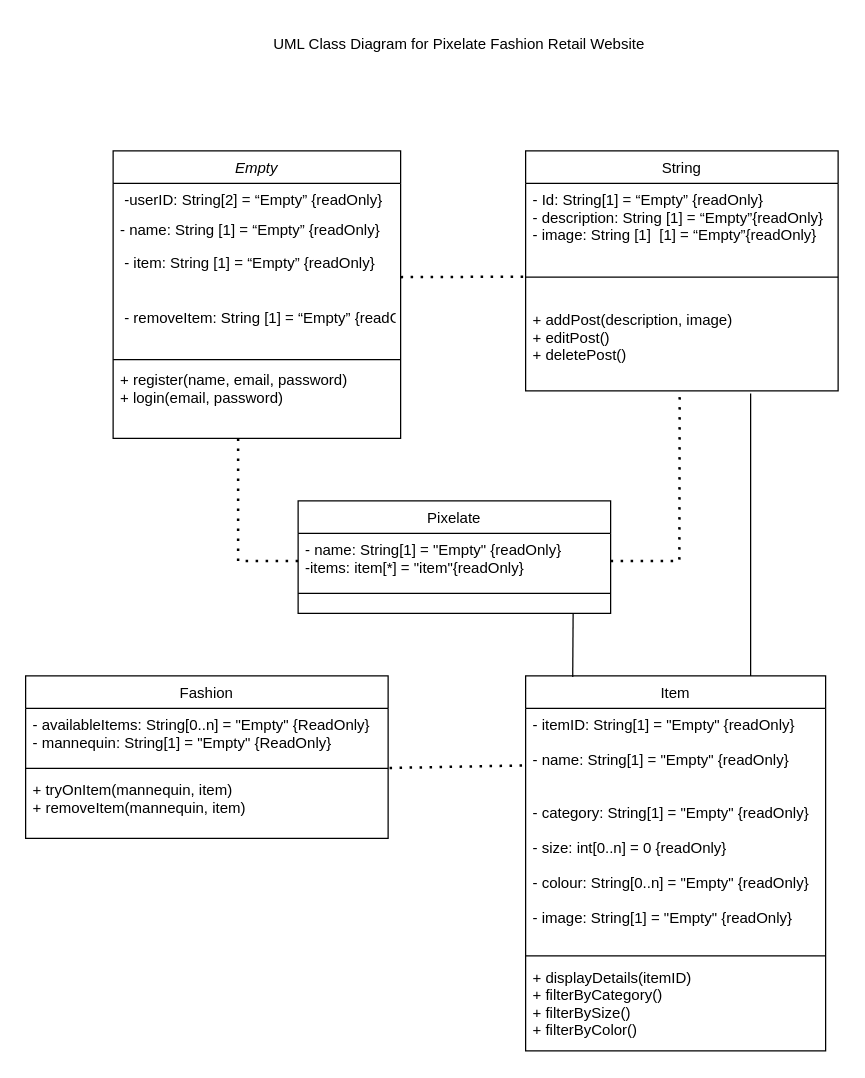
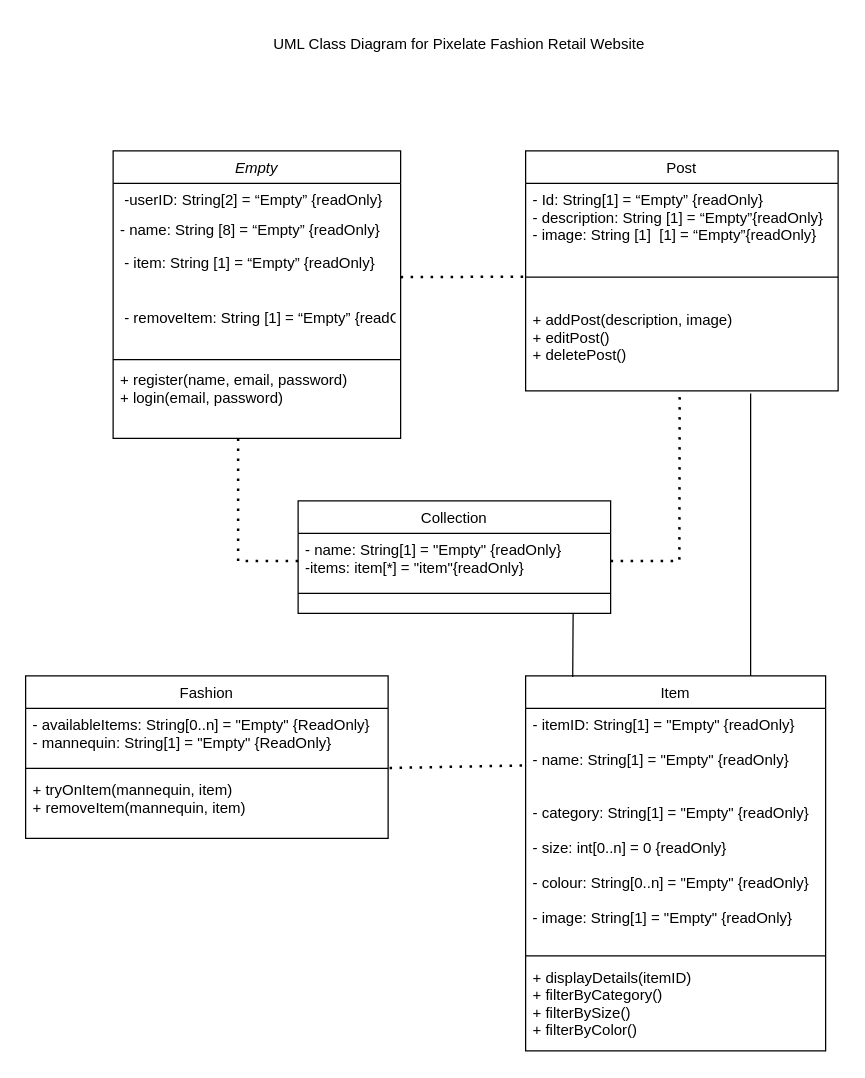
(681, 168) -> (681, 168)
(266, 230) -> (266, 230)
(454, 518) -> (454, 518)
